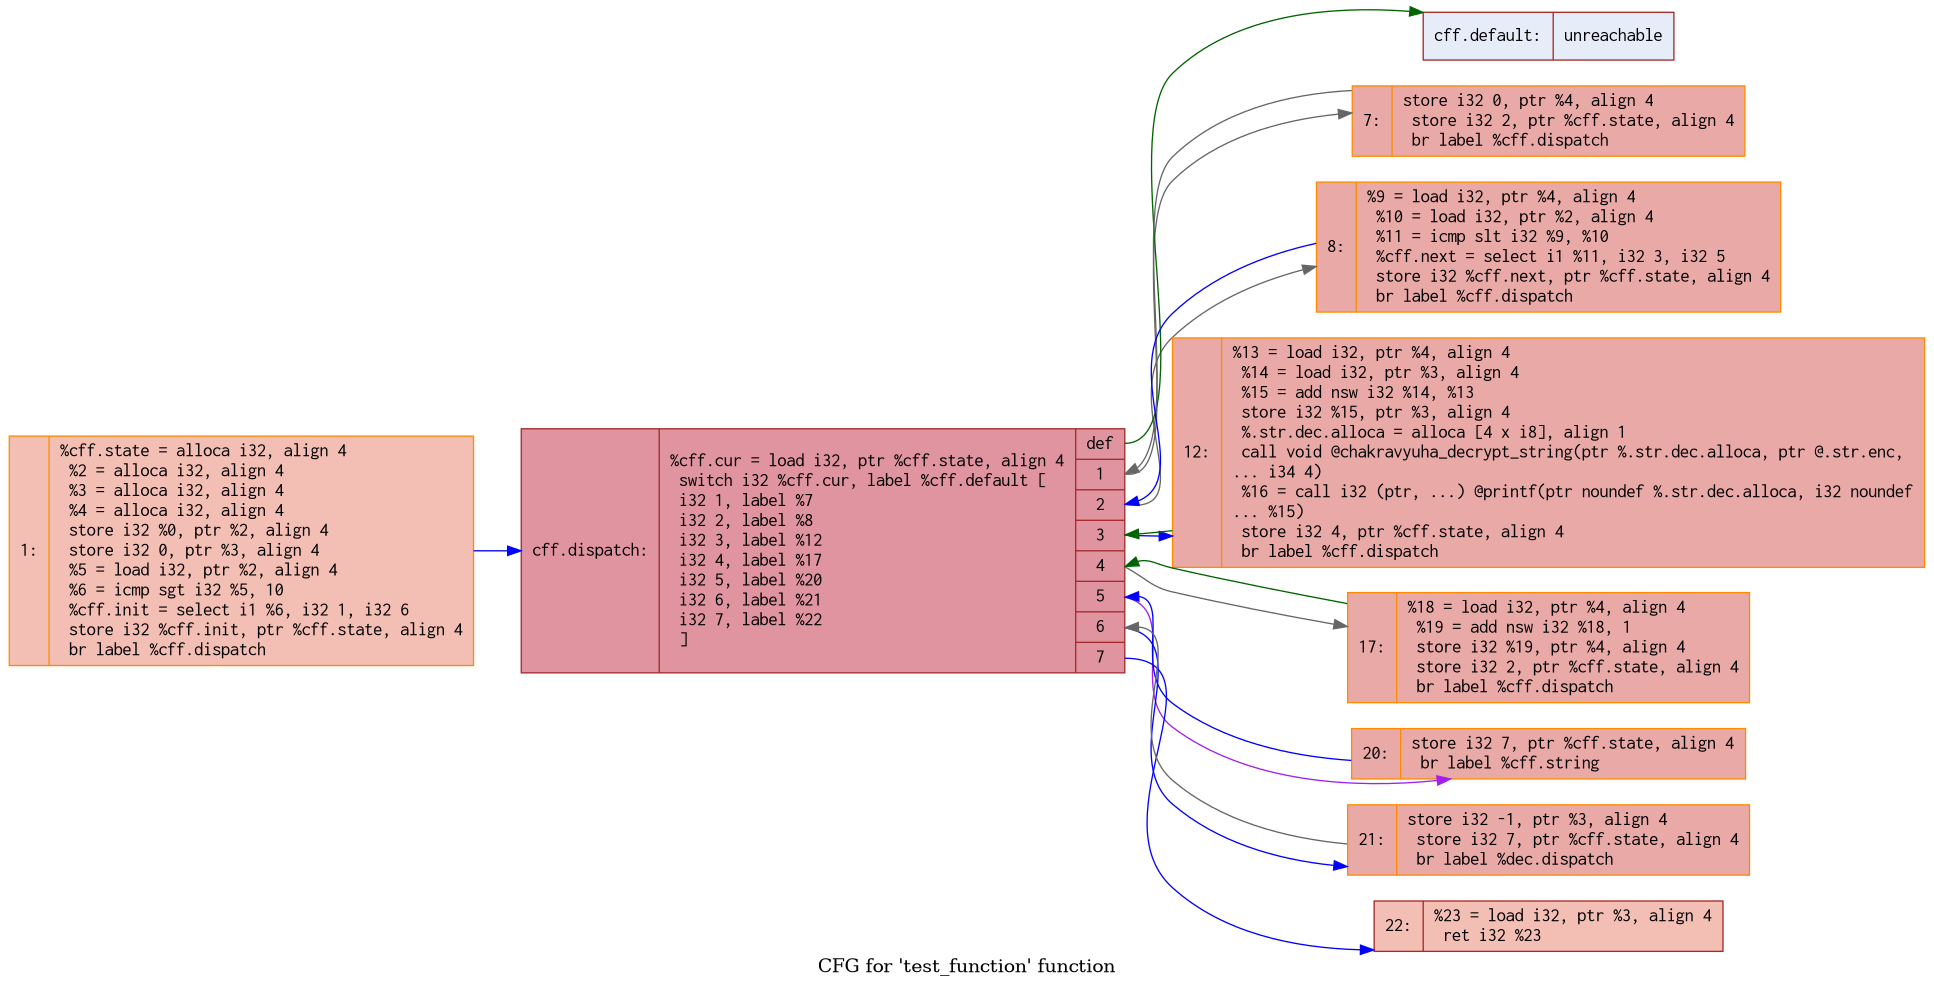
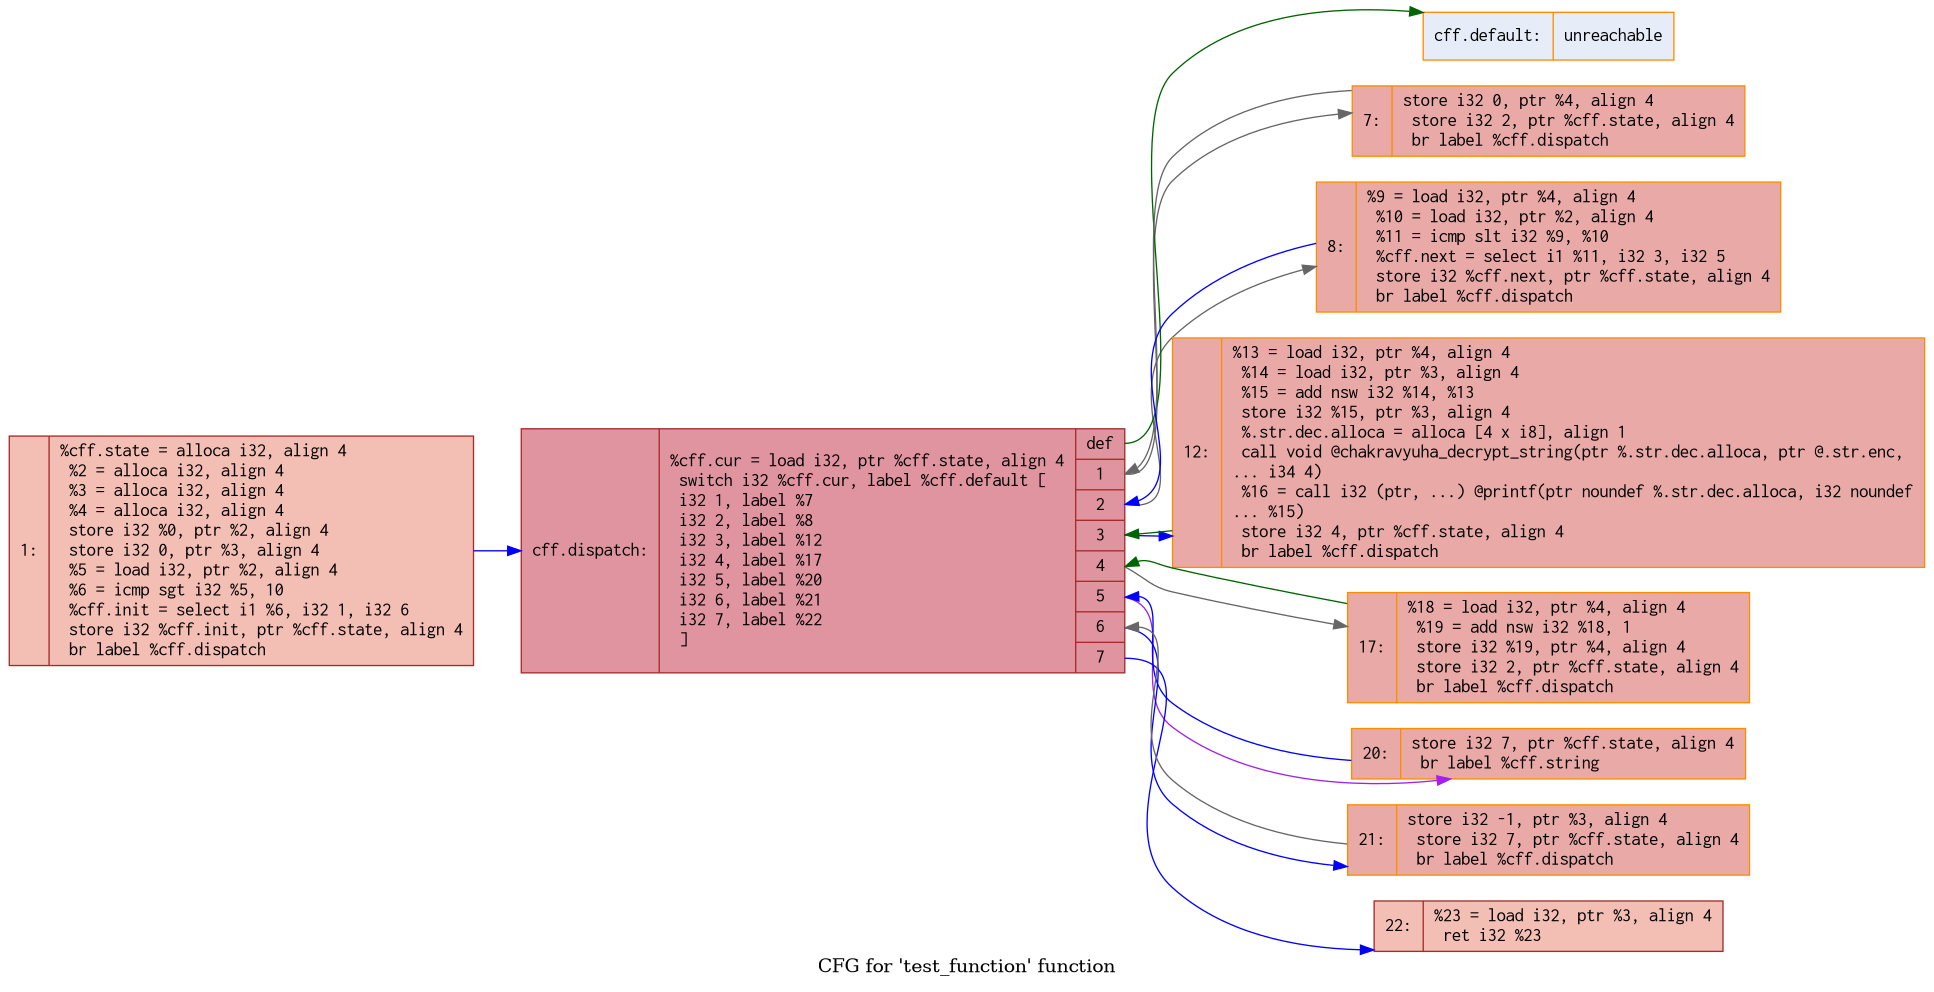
(1549, 36) -> (1549, 36)
(241, 551) -> (241, 551)
(1511, 859) -> (1511, 859)
